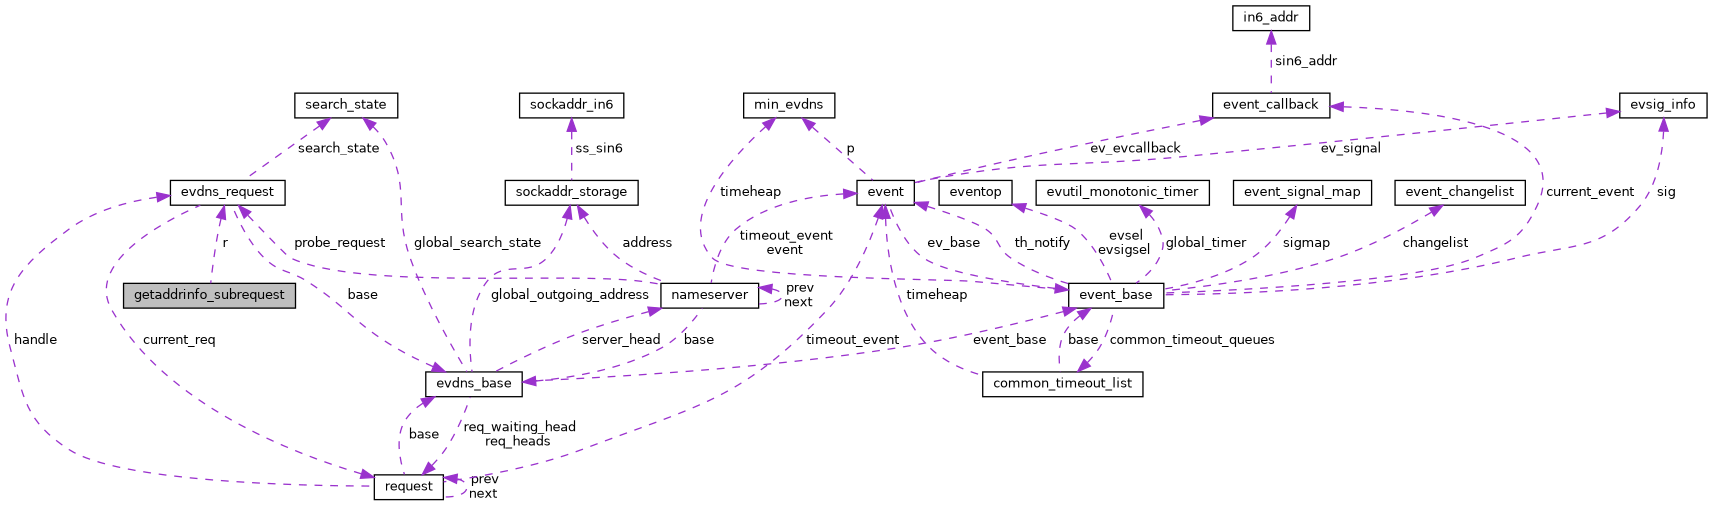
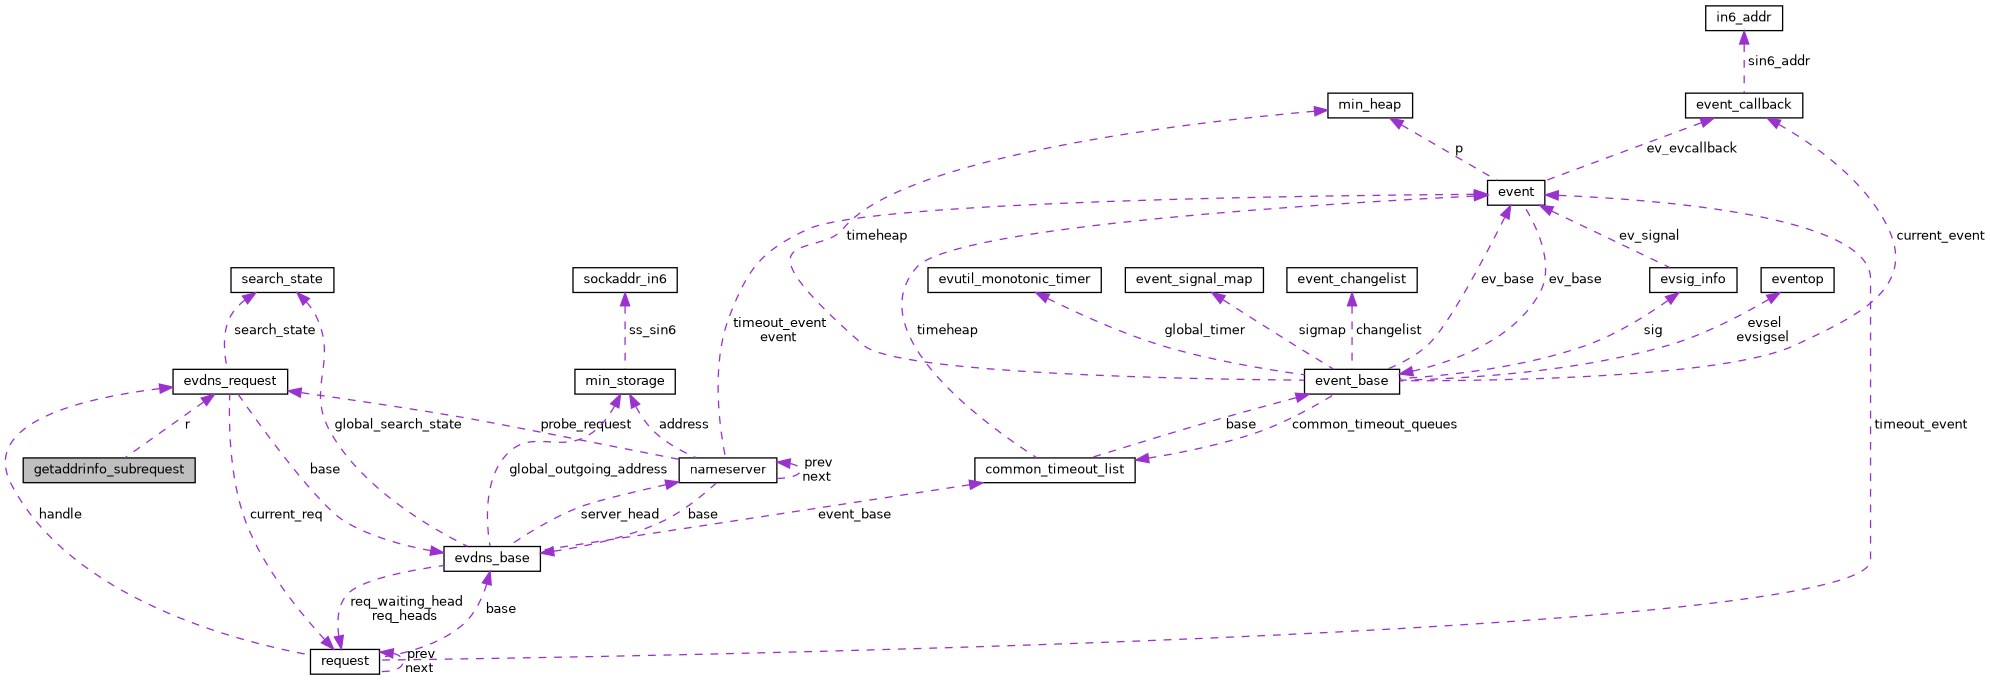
(789, 106) -> (1370, 106)
(1261, 149) -> (1611, 239)
(572, 193) -> (625, 382)
(1041, 244) -> (1506, 280)
(795, 361) -> (755, 518)
